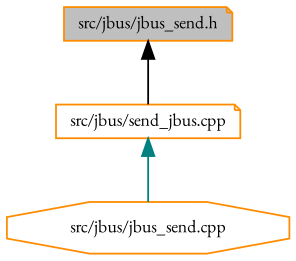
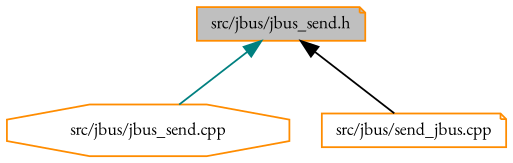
(148, 179) -> (213, 78)
